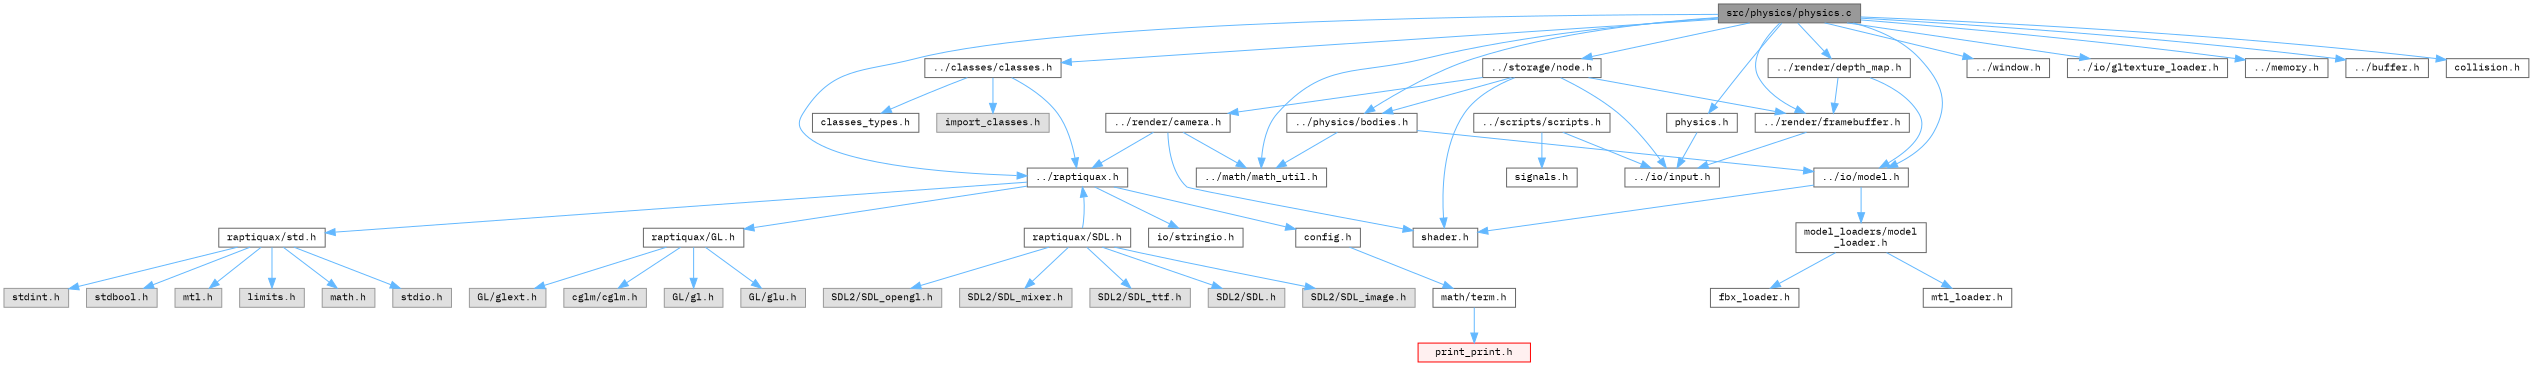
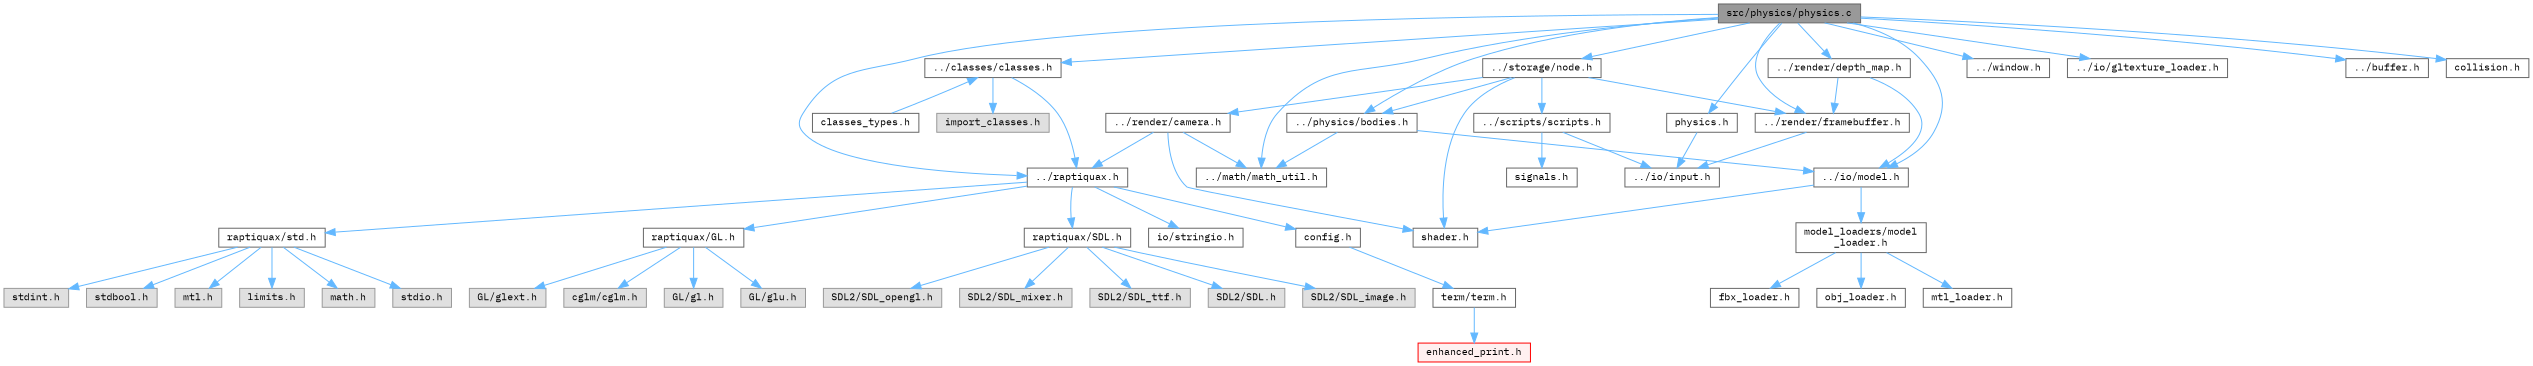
(2287, 68) -> none
(929, 93) -> (930, 98)
(1616, 112) -> (1542, 91)
(1084, 213) -> (1071, 202)
(1474, 298) -> (1474, 298)
none -> (1861, 298)
(1474, 353) -> (1474, 353)
